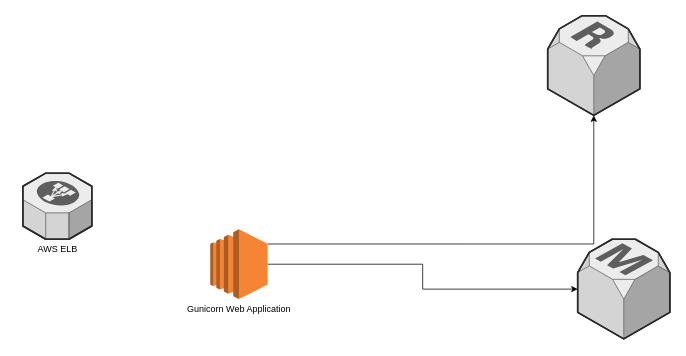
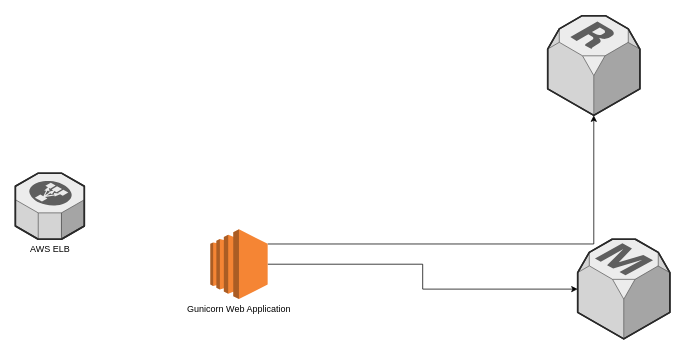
(57, 206) -> (50, 206)
